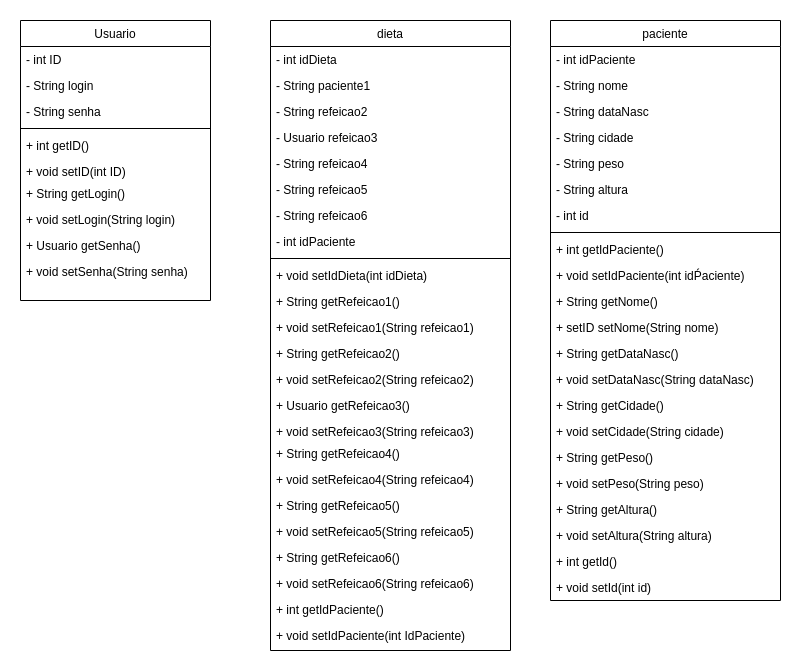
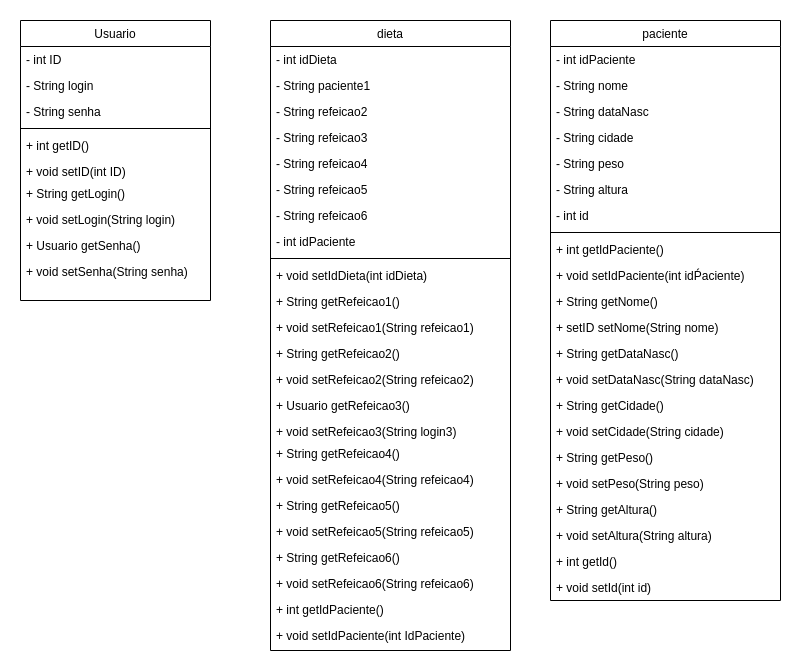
(334, 138) -> (330, 138)
(389, 432) -> (378, 432)
